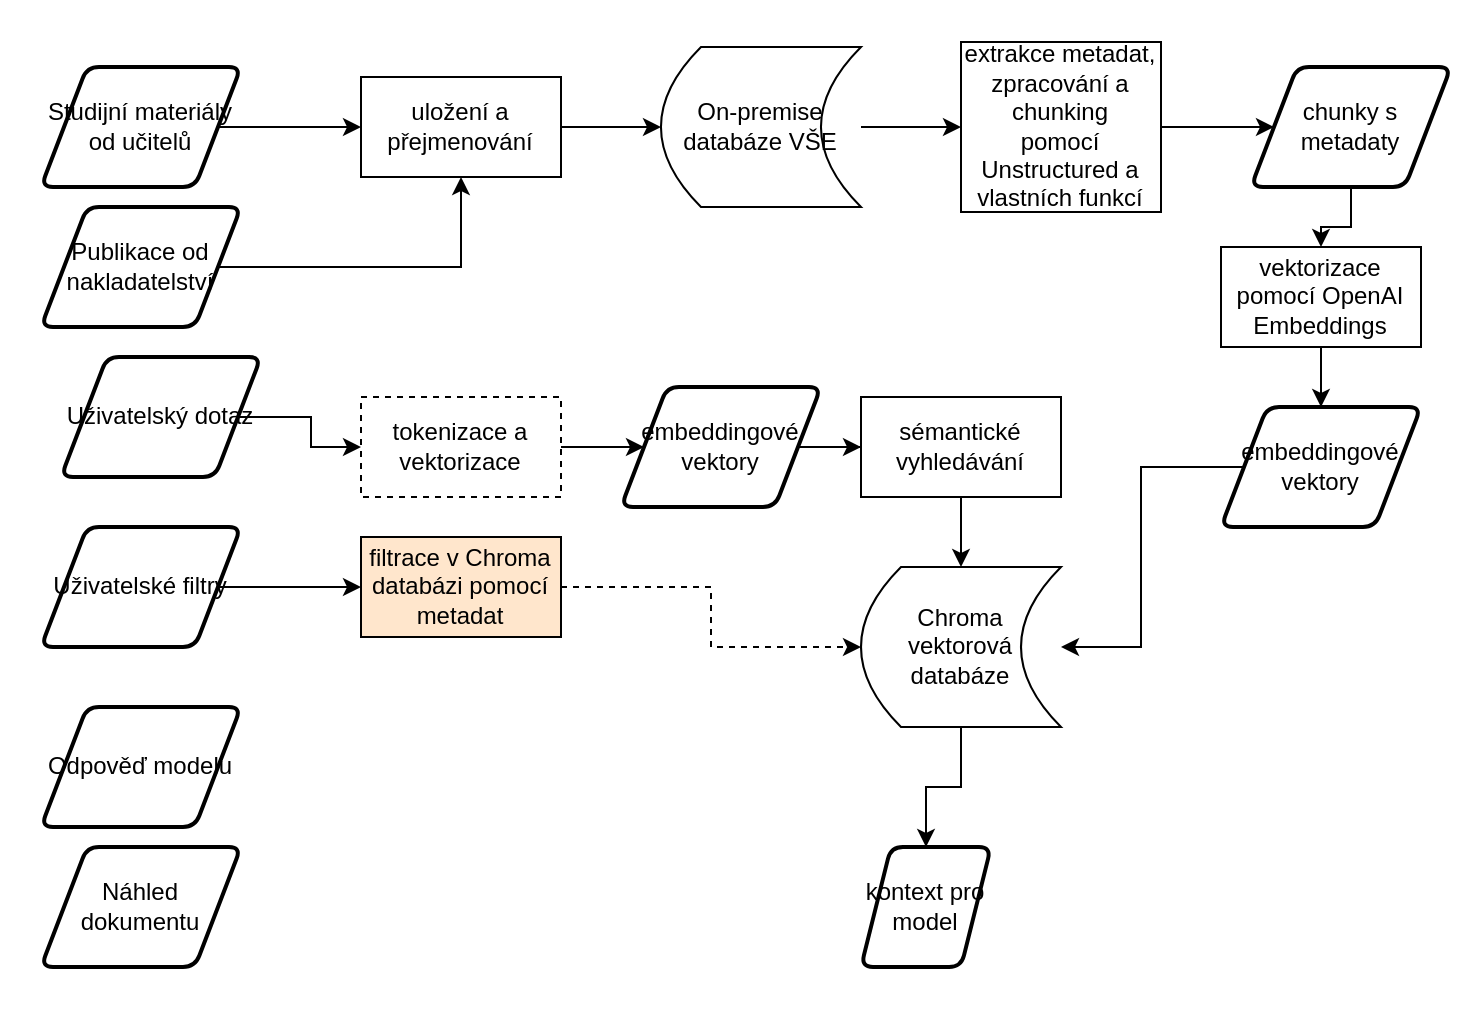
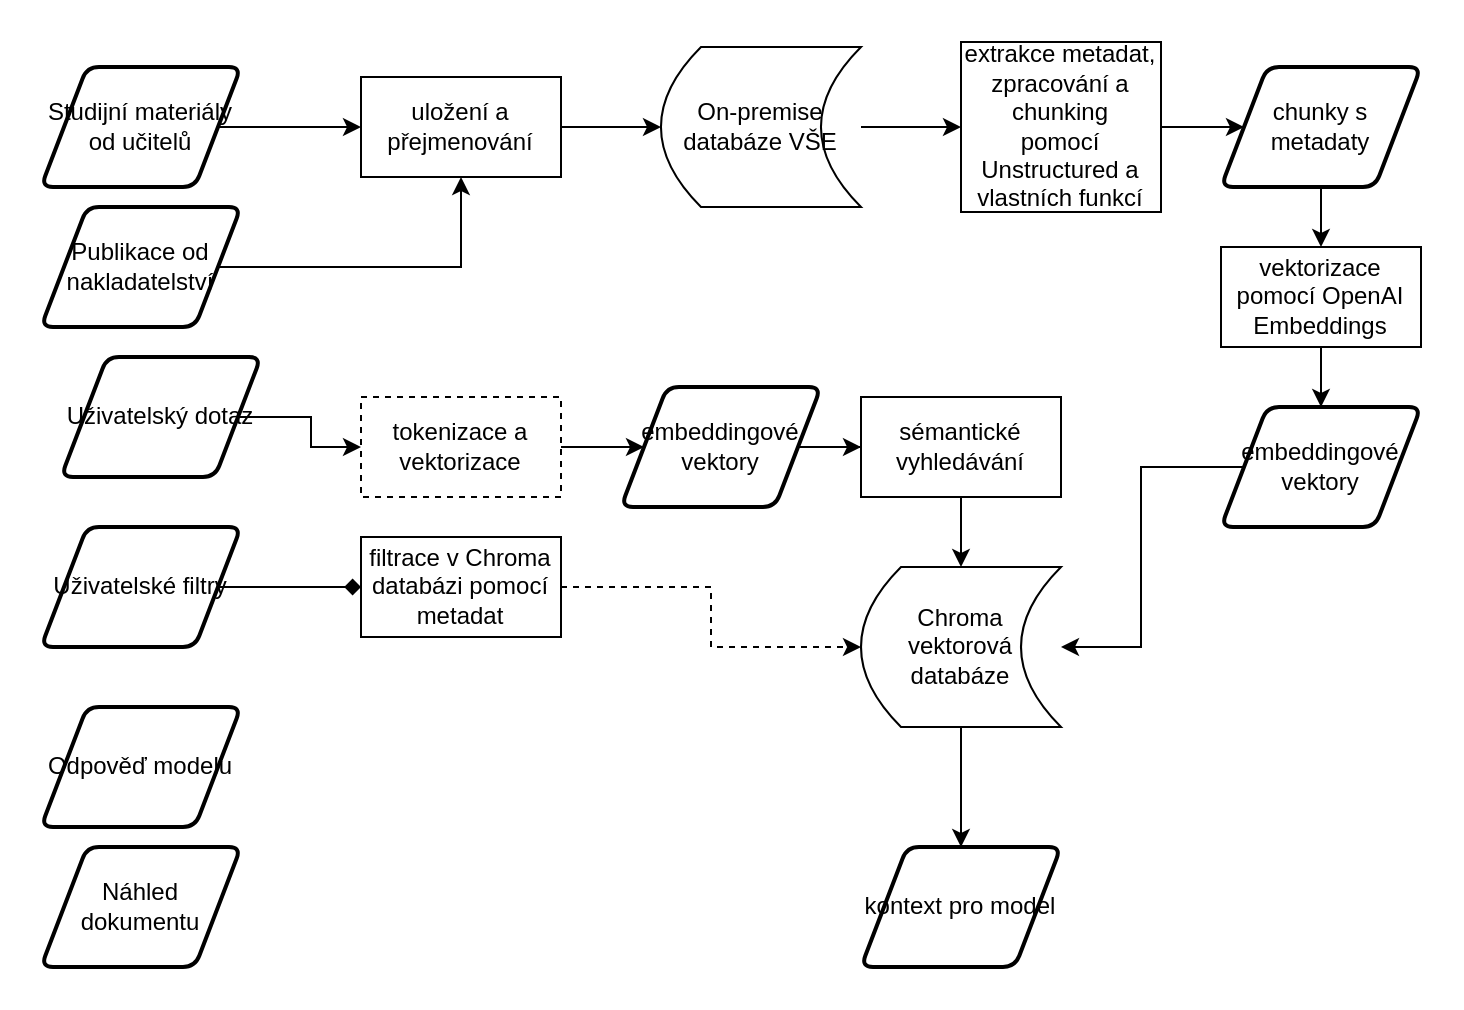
(1351, 127) -> (1321, 127)
(345, 587) -> (344, 587)
(461, 587) -> (461, 587)
(926, 907) -> (961, 907)
